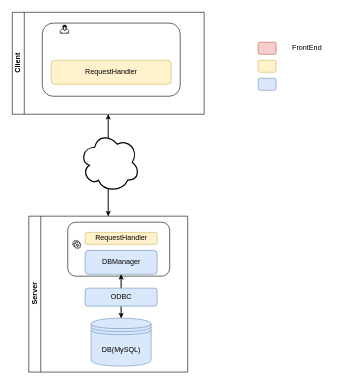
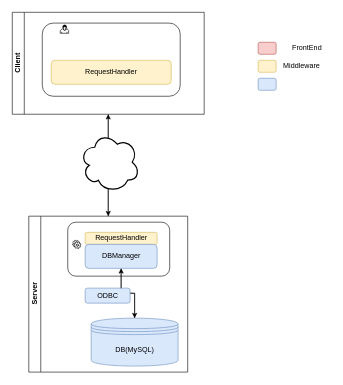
none -> (306, 66)
(121, 263) -> (121, 257)
(121, 297) -> (108, 296)
(121, 342) -> (135, 342)
